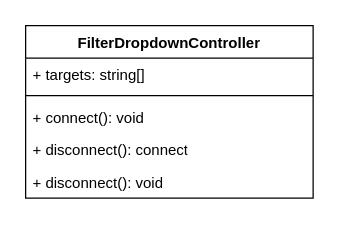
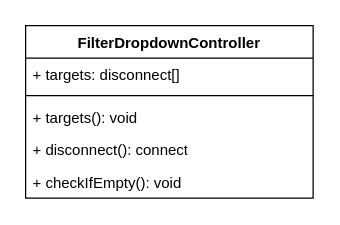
(105, 76) -> (122, 76)
(97, 118) -> (97, 118)
(107, 183) -> (118, 183)
